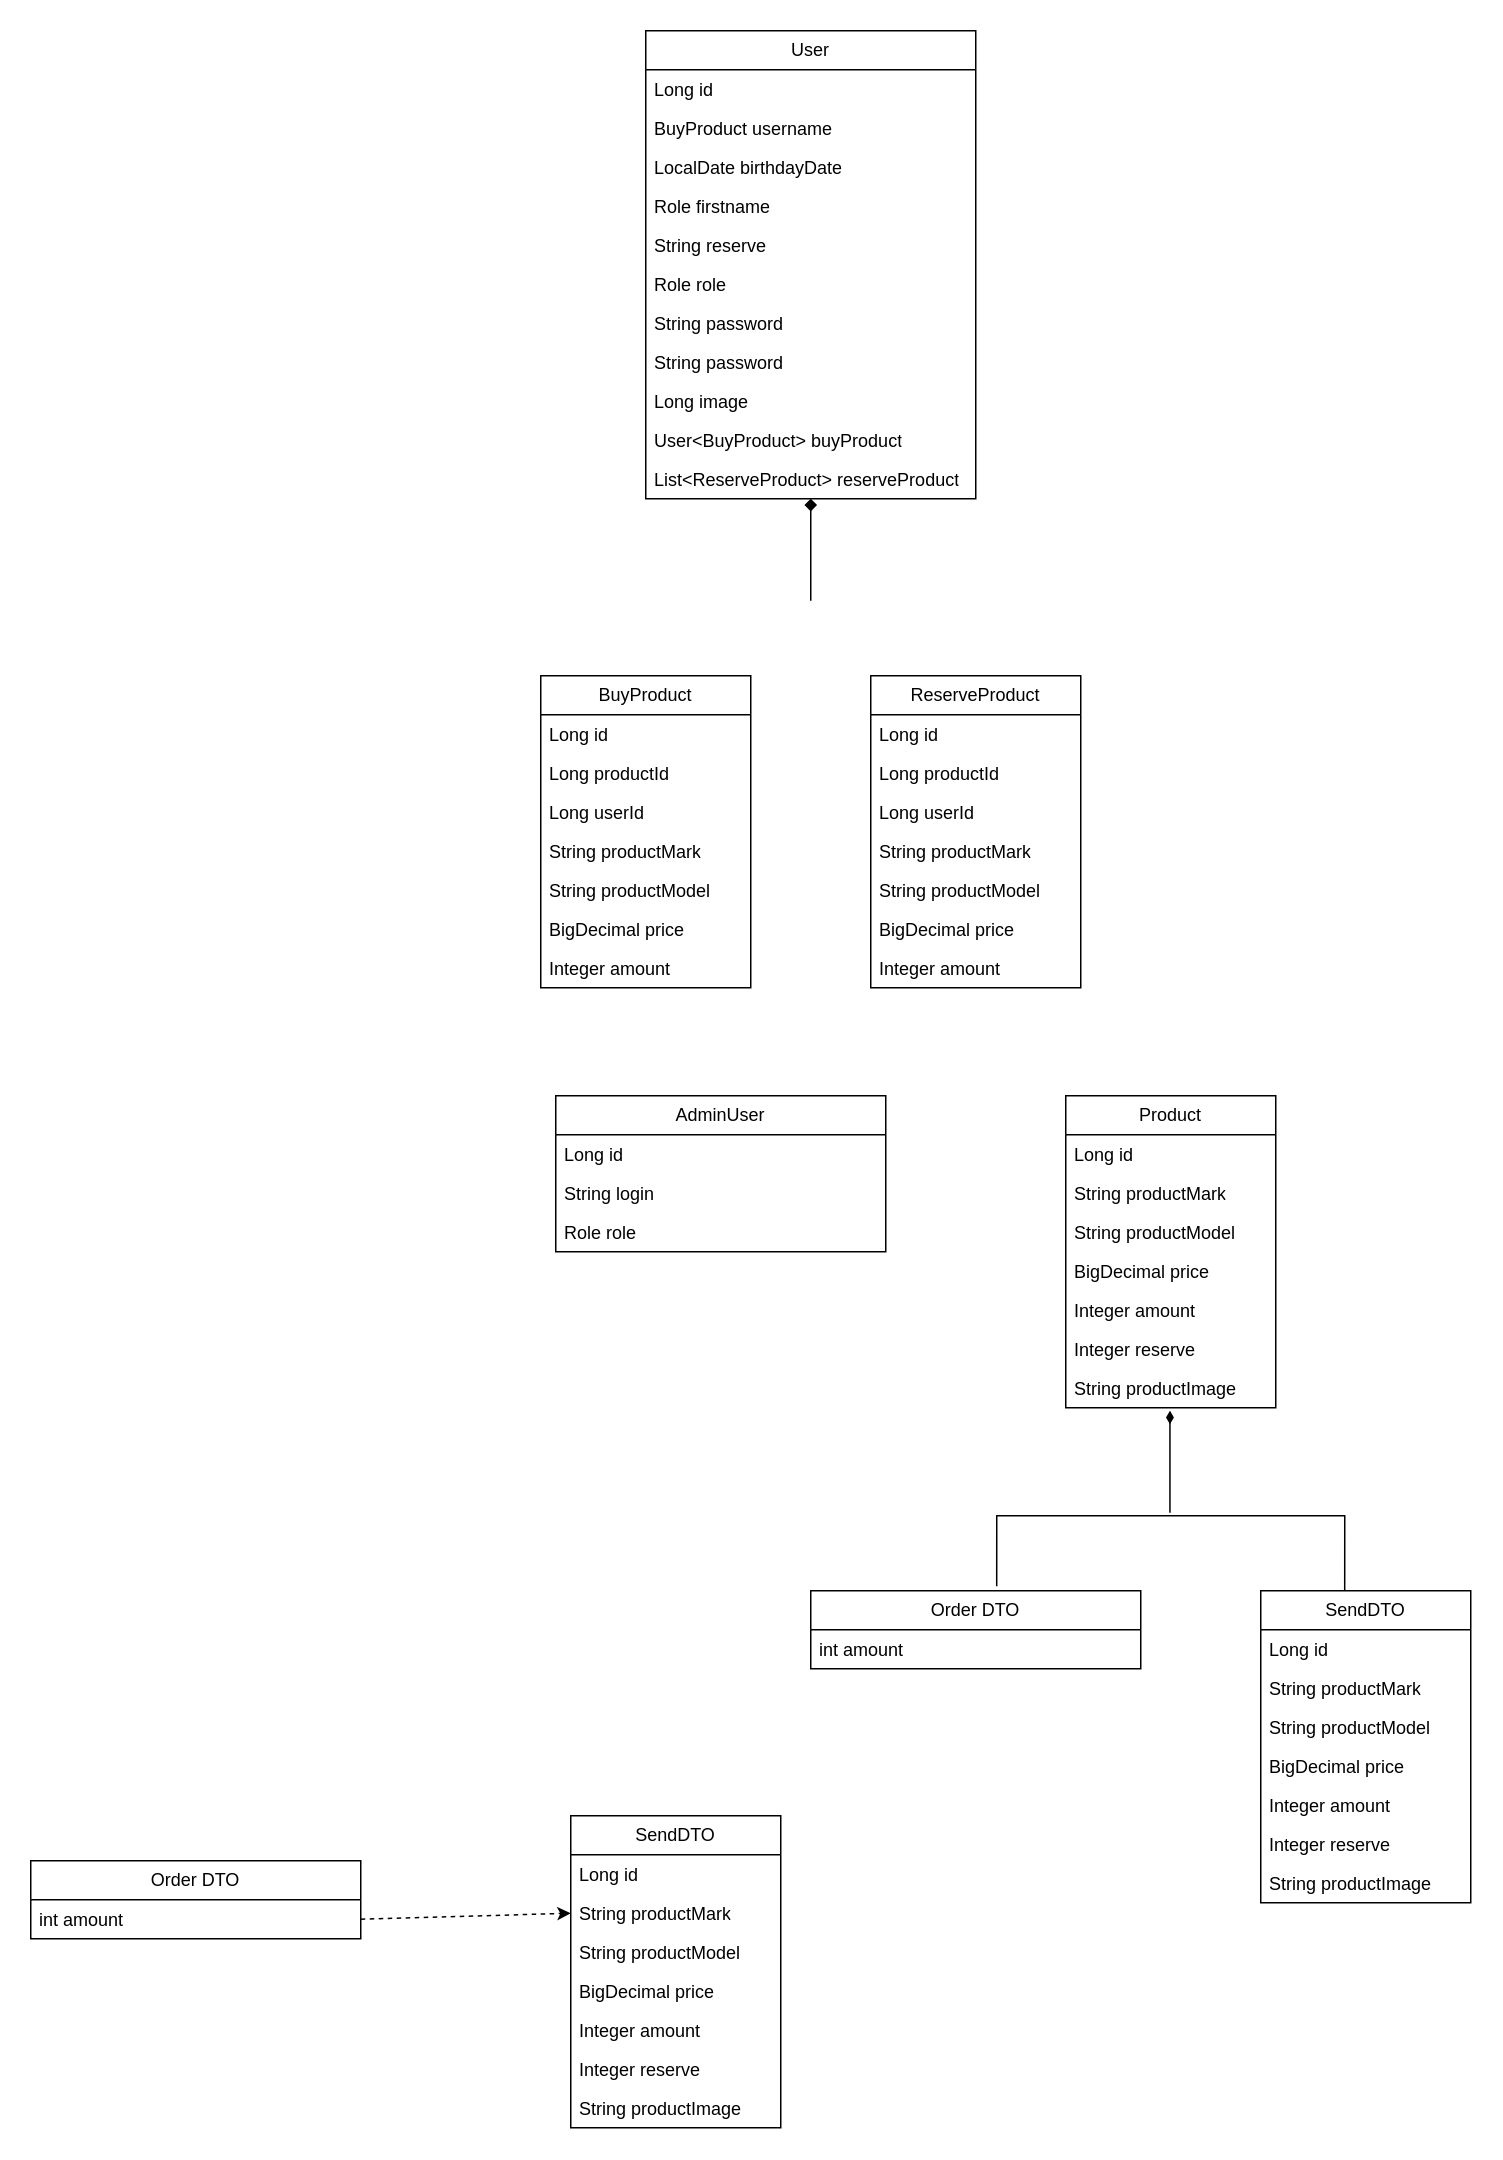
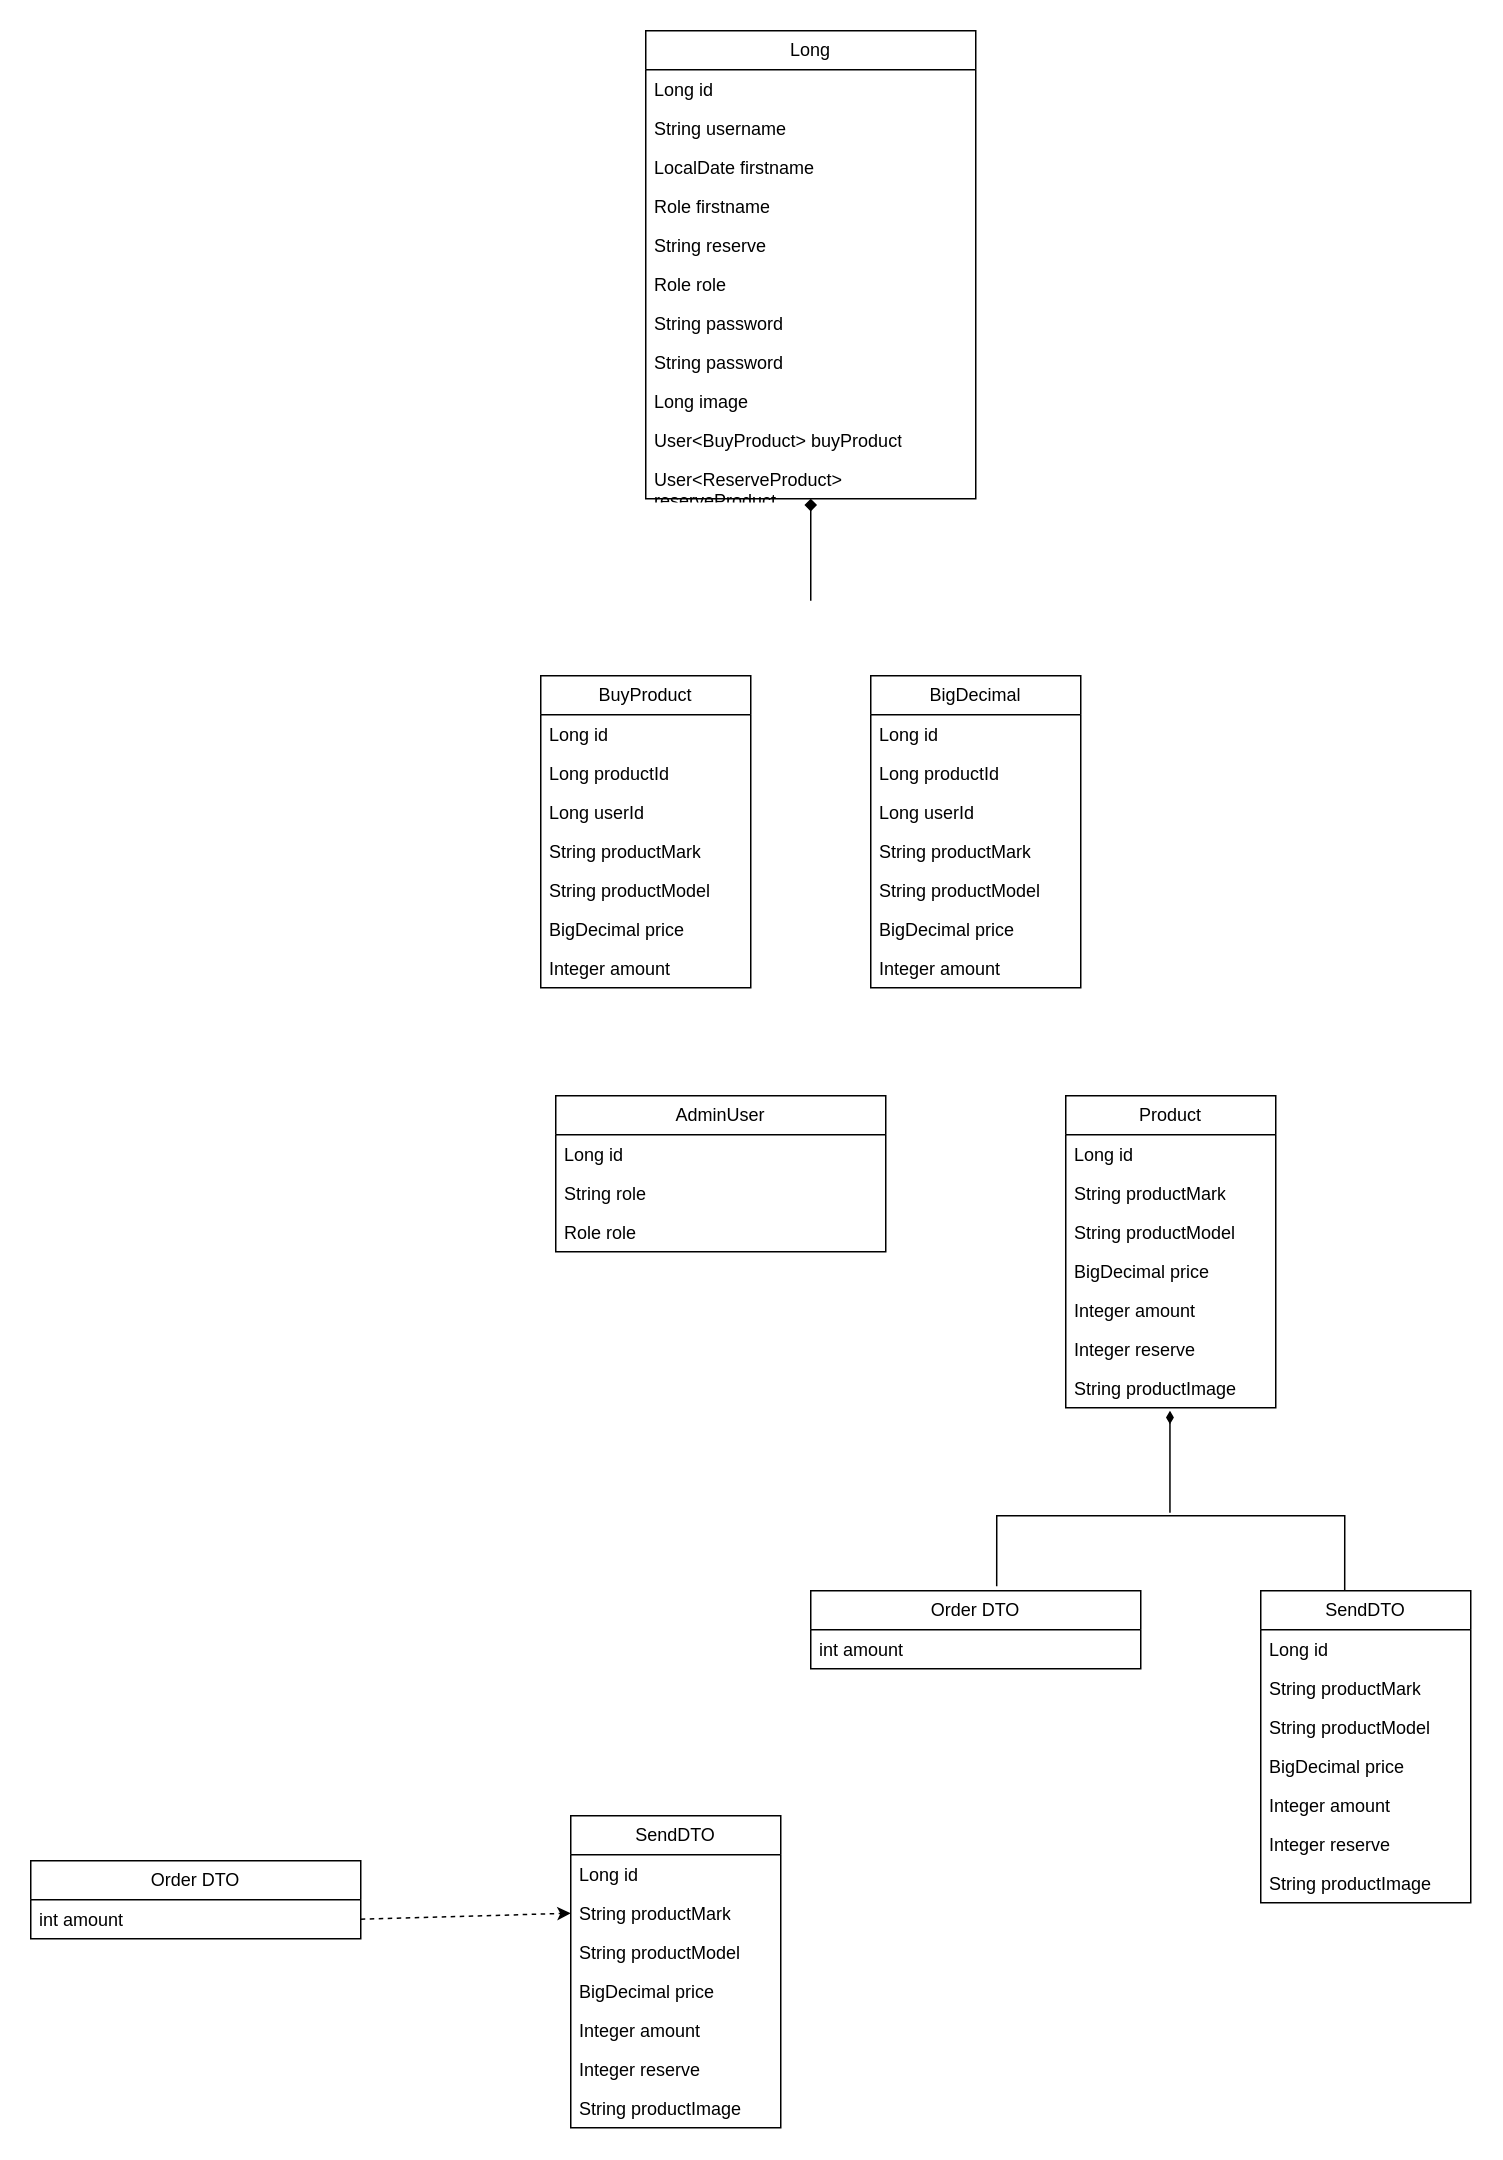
(811, 50) -> (811, 50)
(748, 130) -> (726, 130)
(759, 169) -> (743, 169)
(812, 492) -> (812, 492)
(976, 695) -> (976, 695)
(616, 1195) -> (613, 1195)
